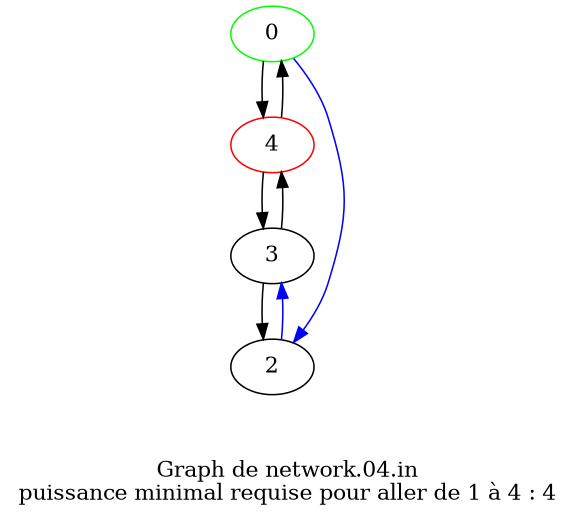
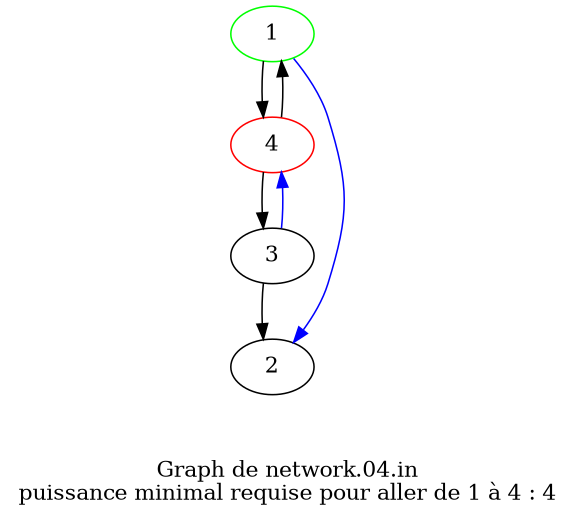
(272, 34) -> (272, 34)
(283, 208) -> (283, 208)
(283, 319) -> none
